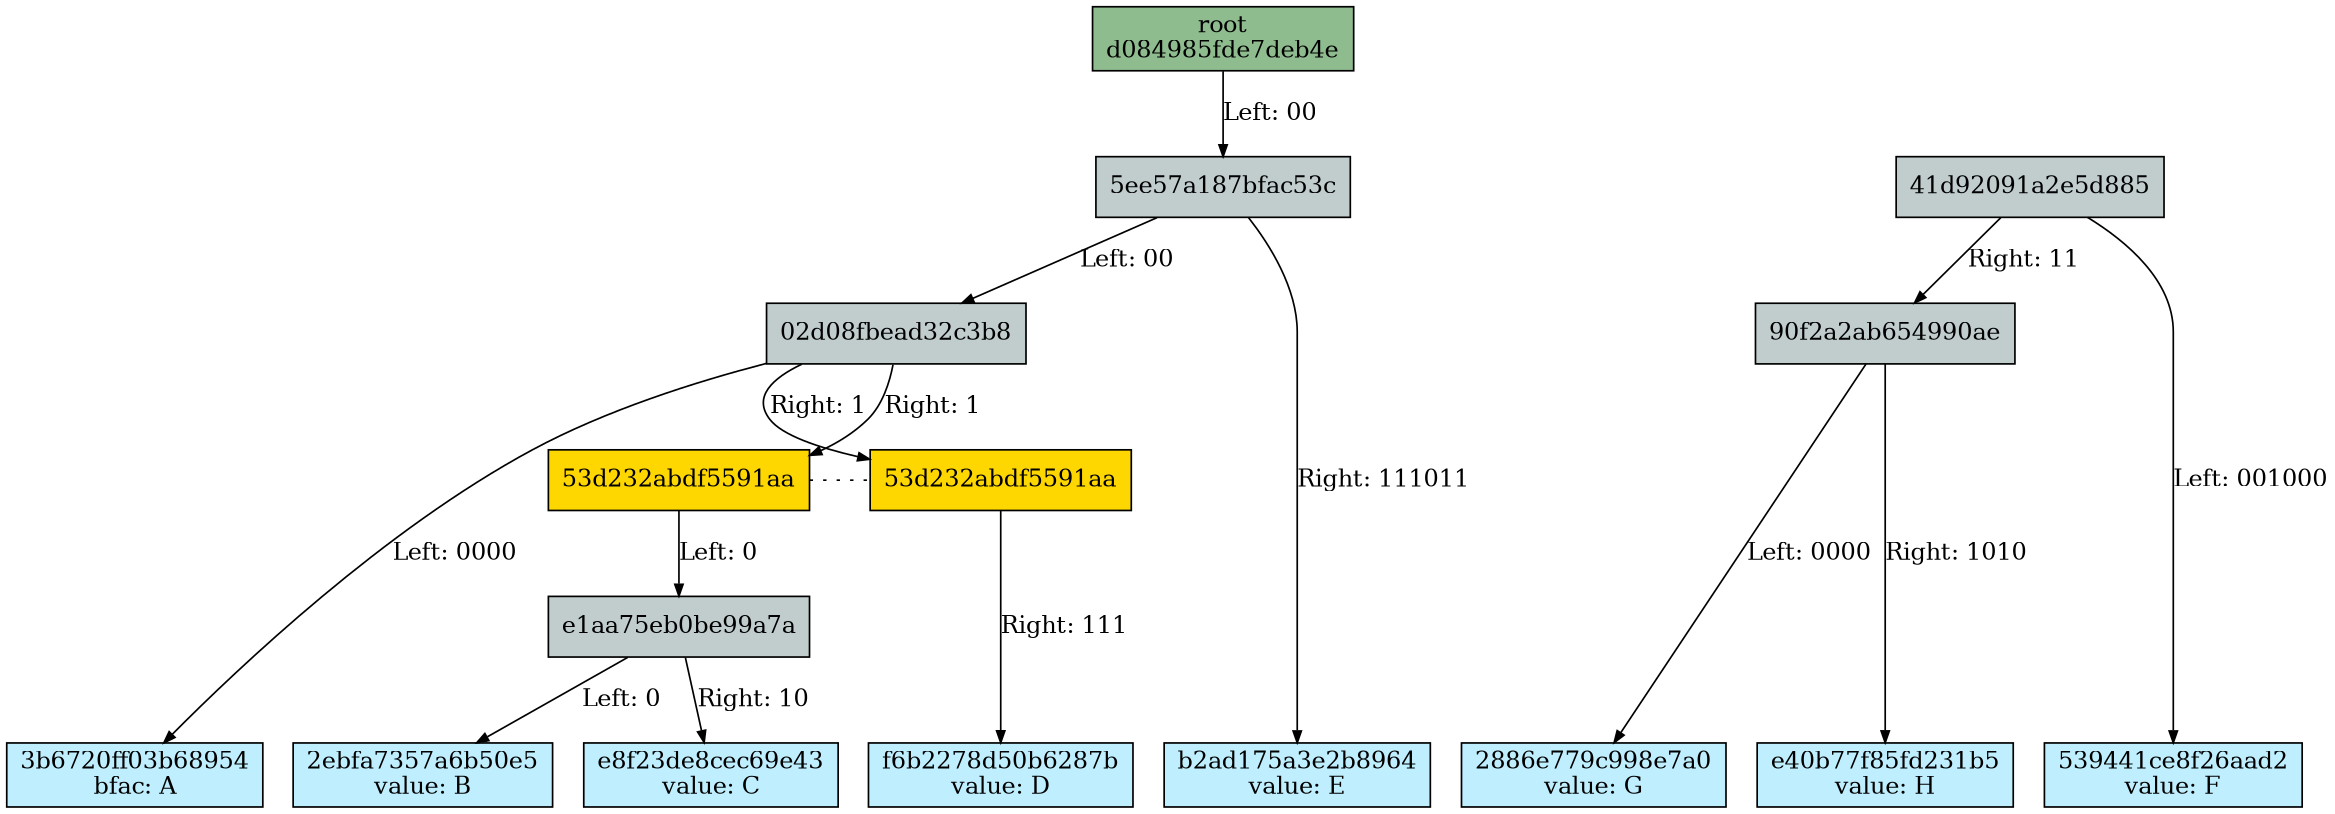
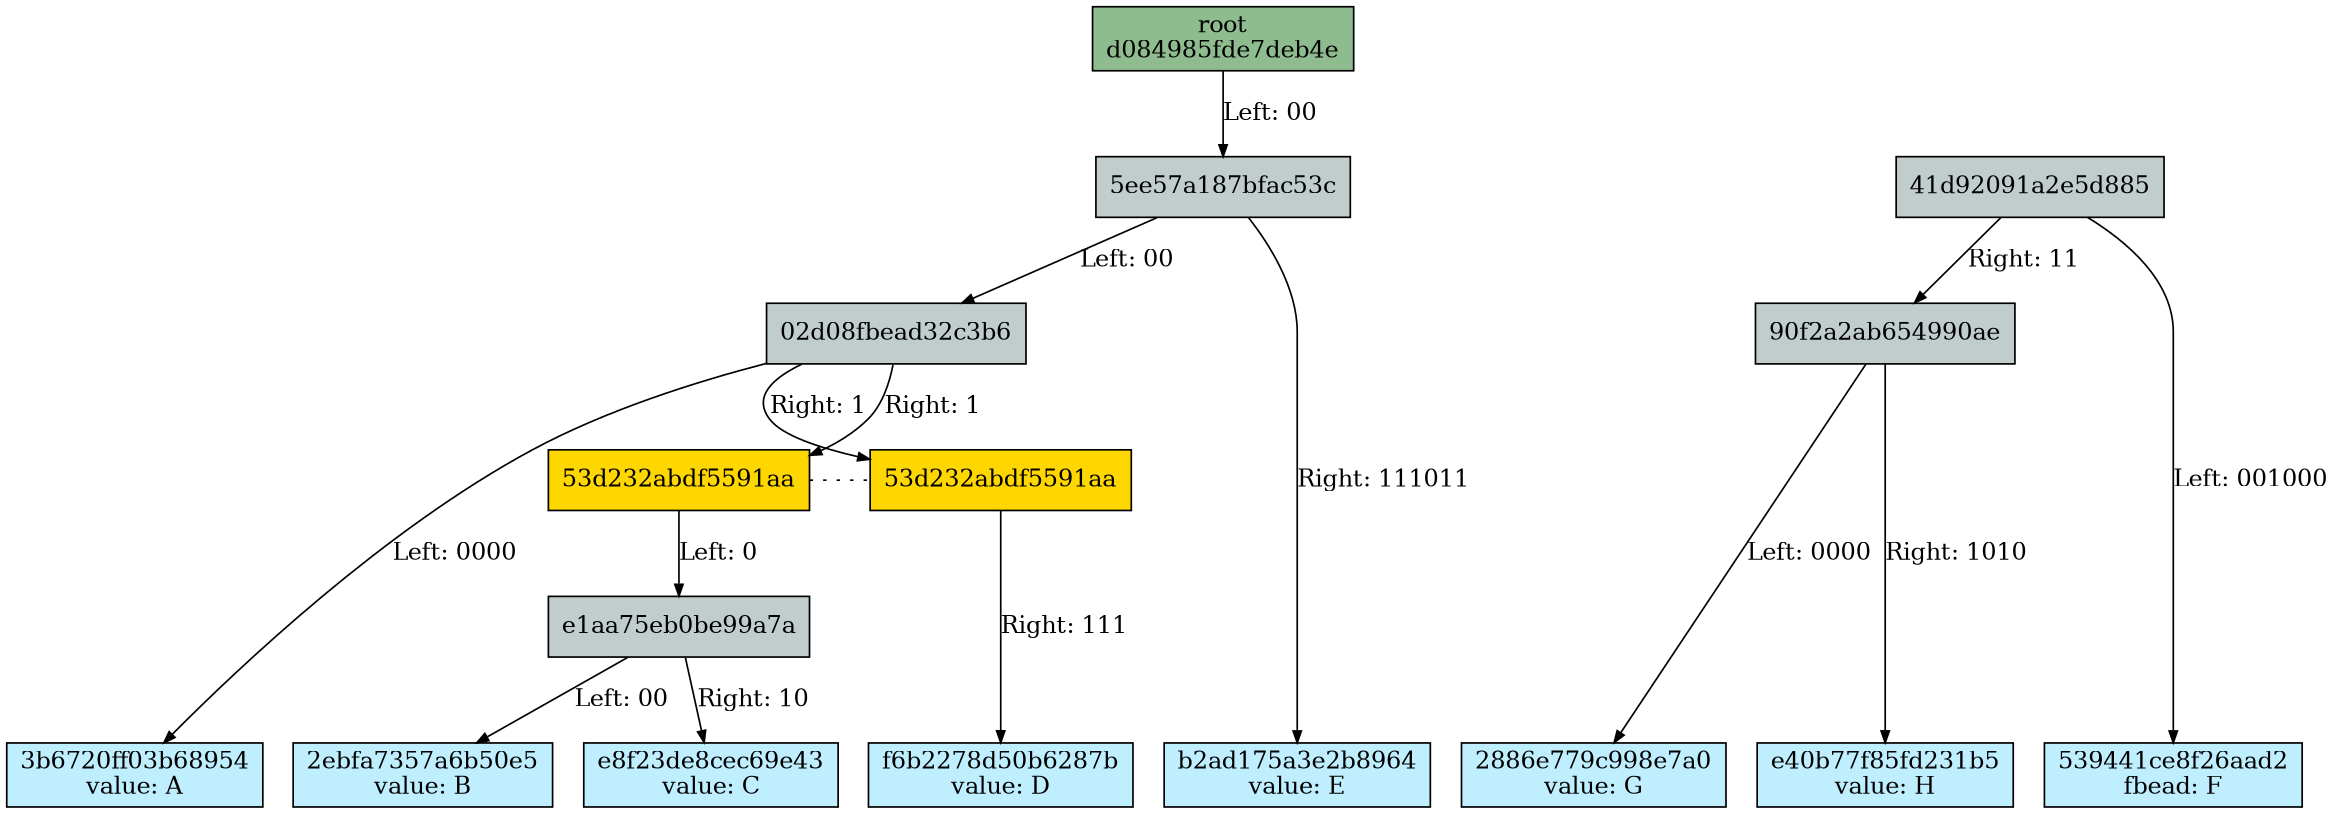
(896, 334) -> (896, 334)
(622, 700) -> (622, 700)
(135, 775) -> (135, 775)
(2173, 775) -> (2173, 775)
